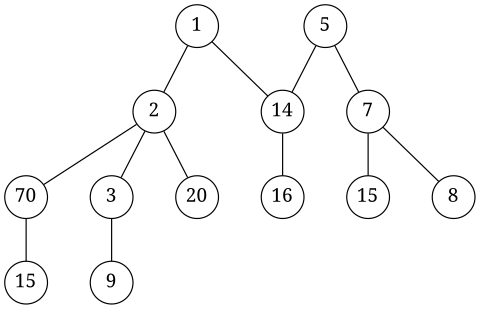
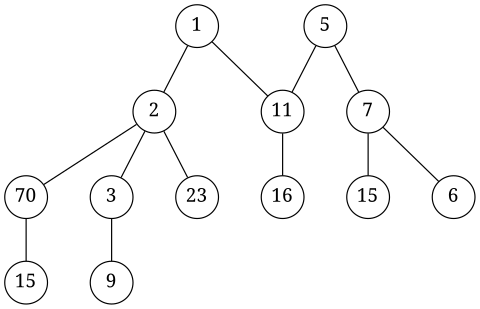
(283, 112) -> (283, 112)
(197, 197) -> (197, 197)
(454, 197) -> (454, 197)
